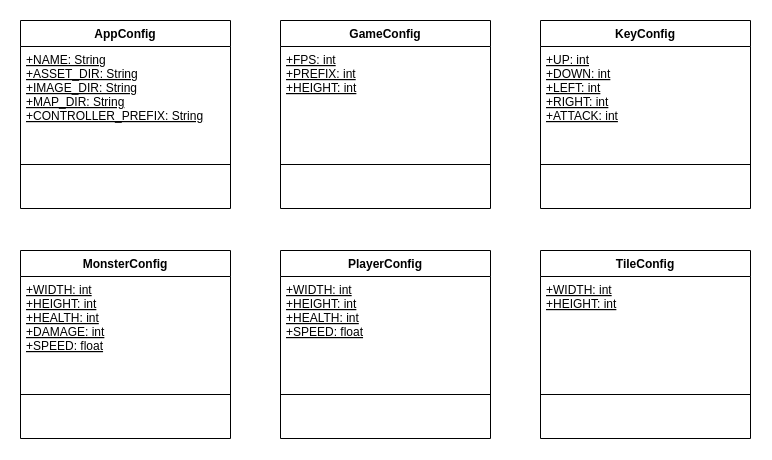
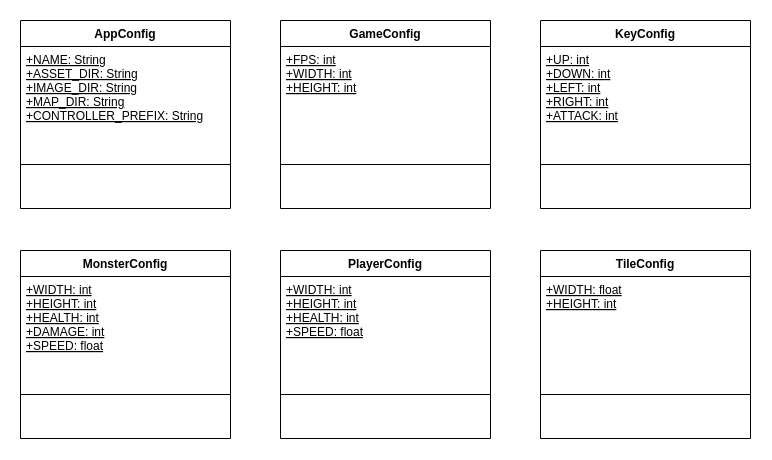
(312, 60) -> (312, 60)
(578, 290) -> (585, 290)
